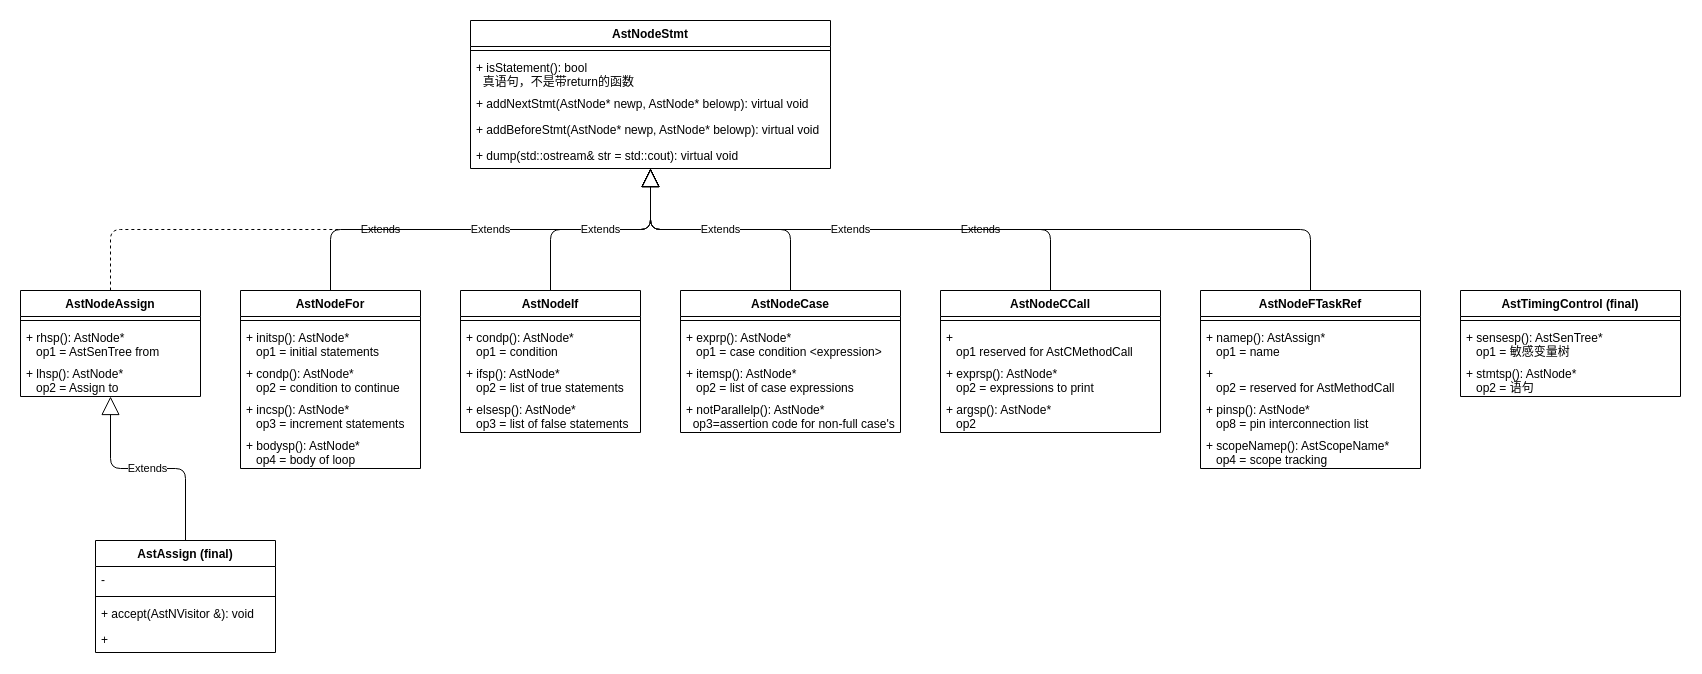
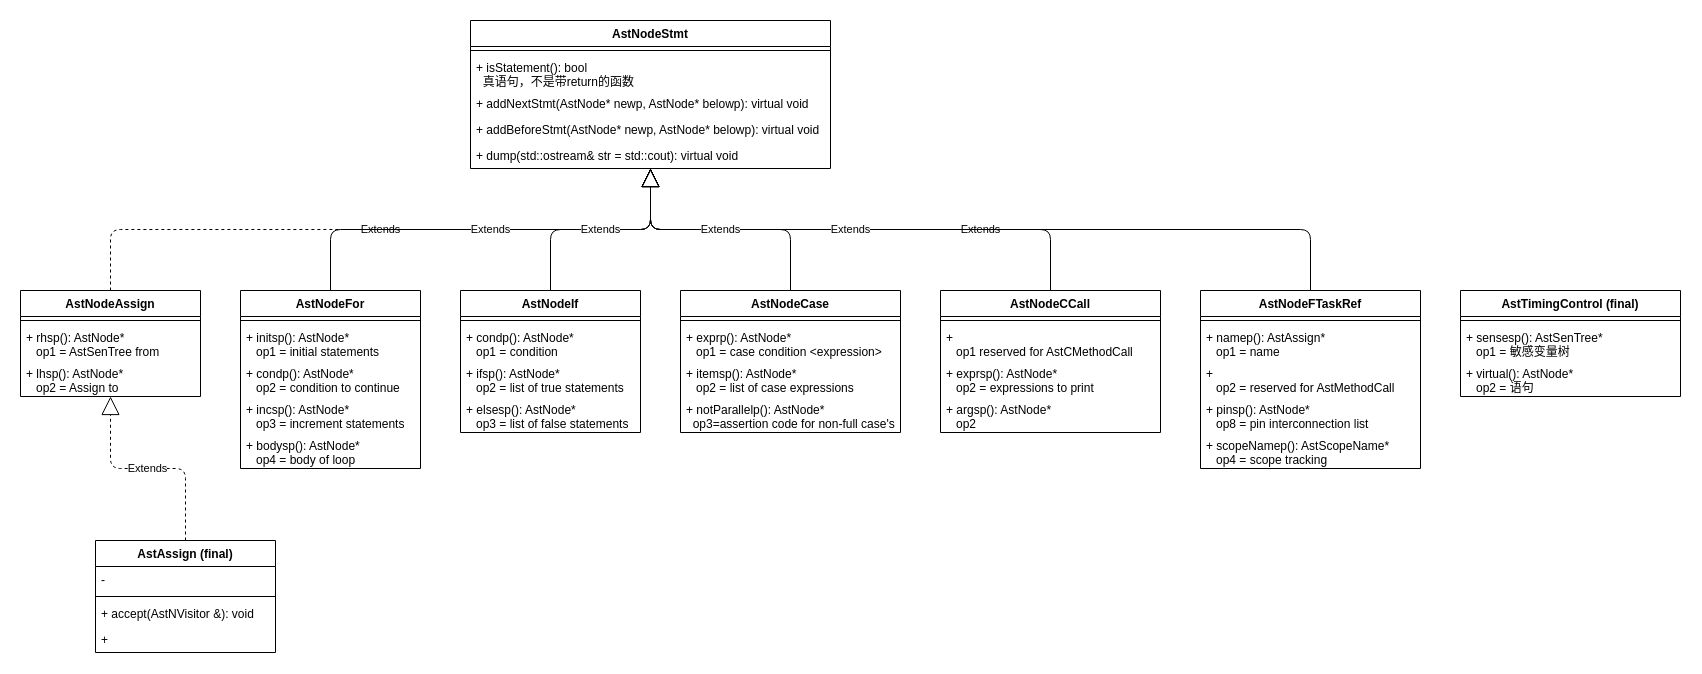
(1529, 374) -> (1529, 374)
(186, 500) -> (186, 500)
